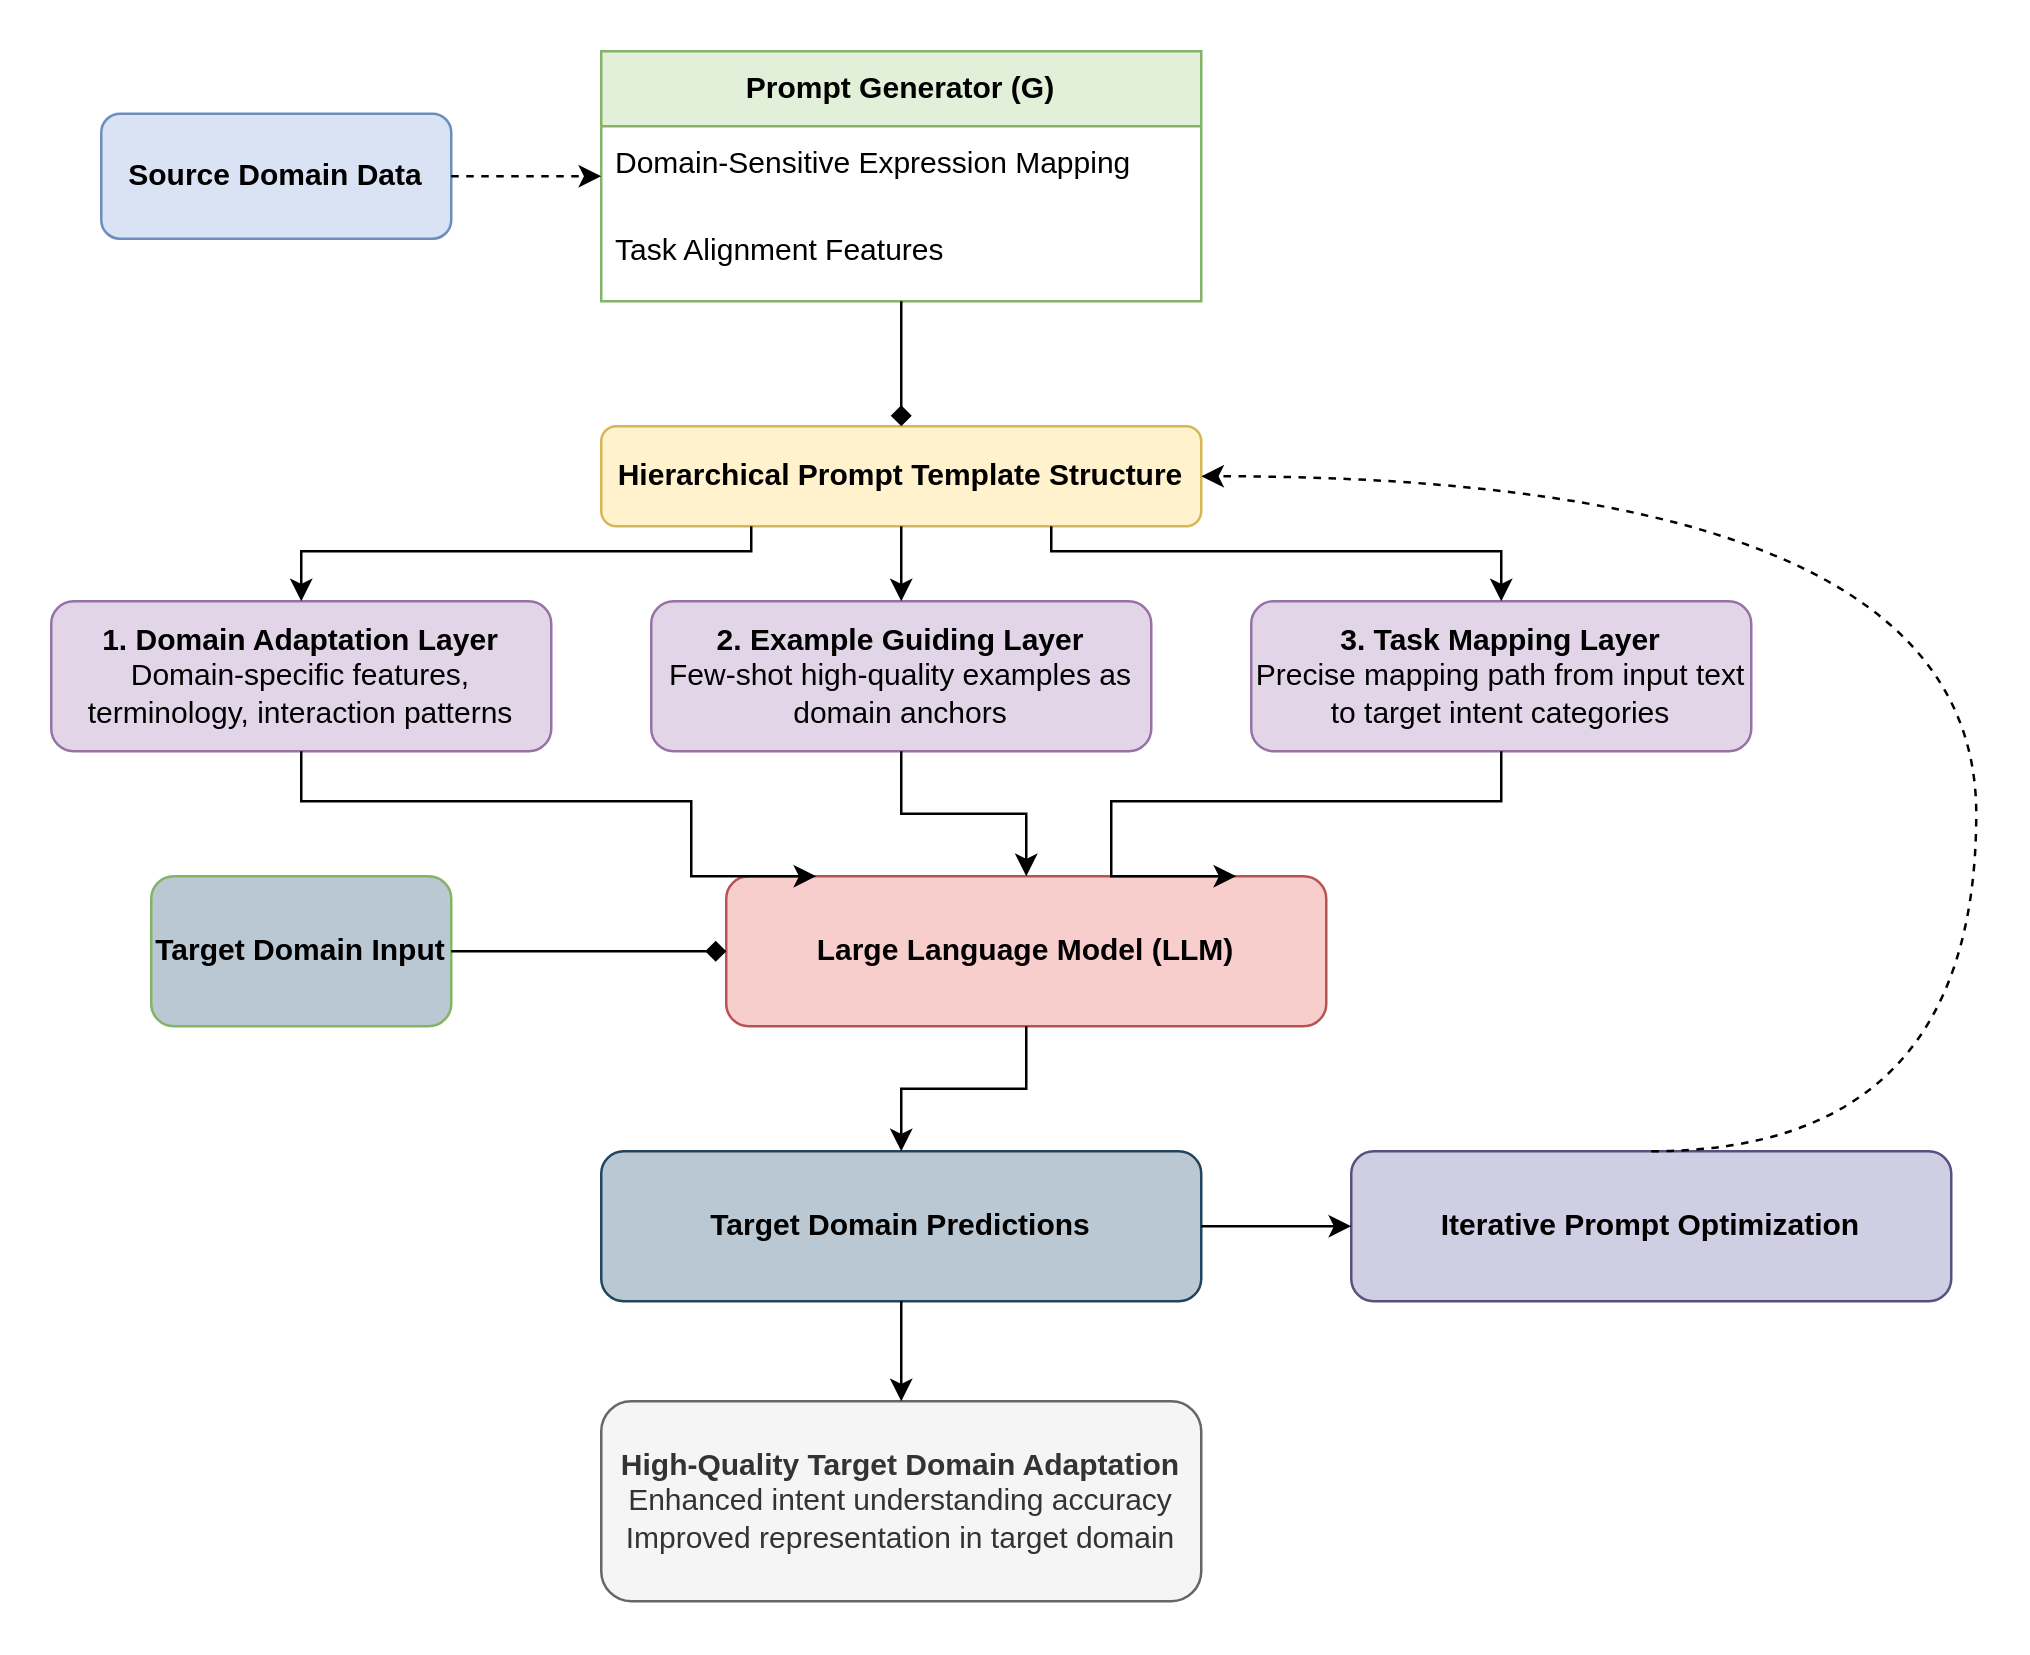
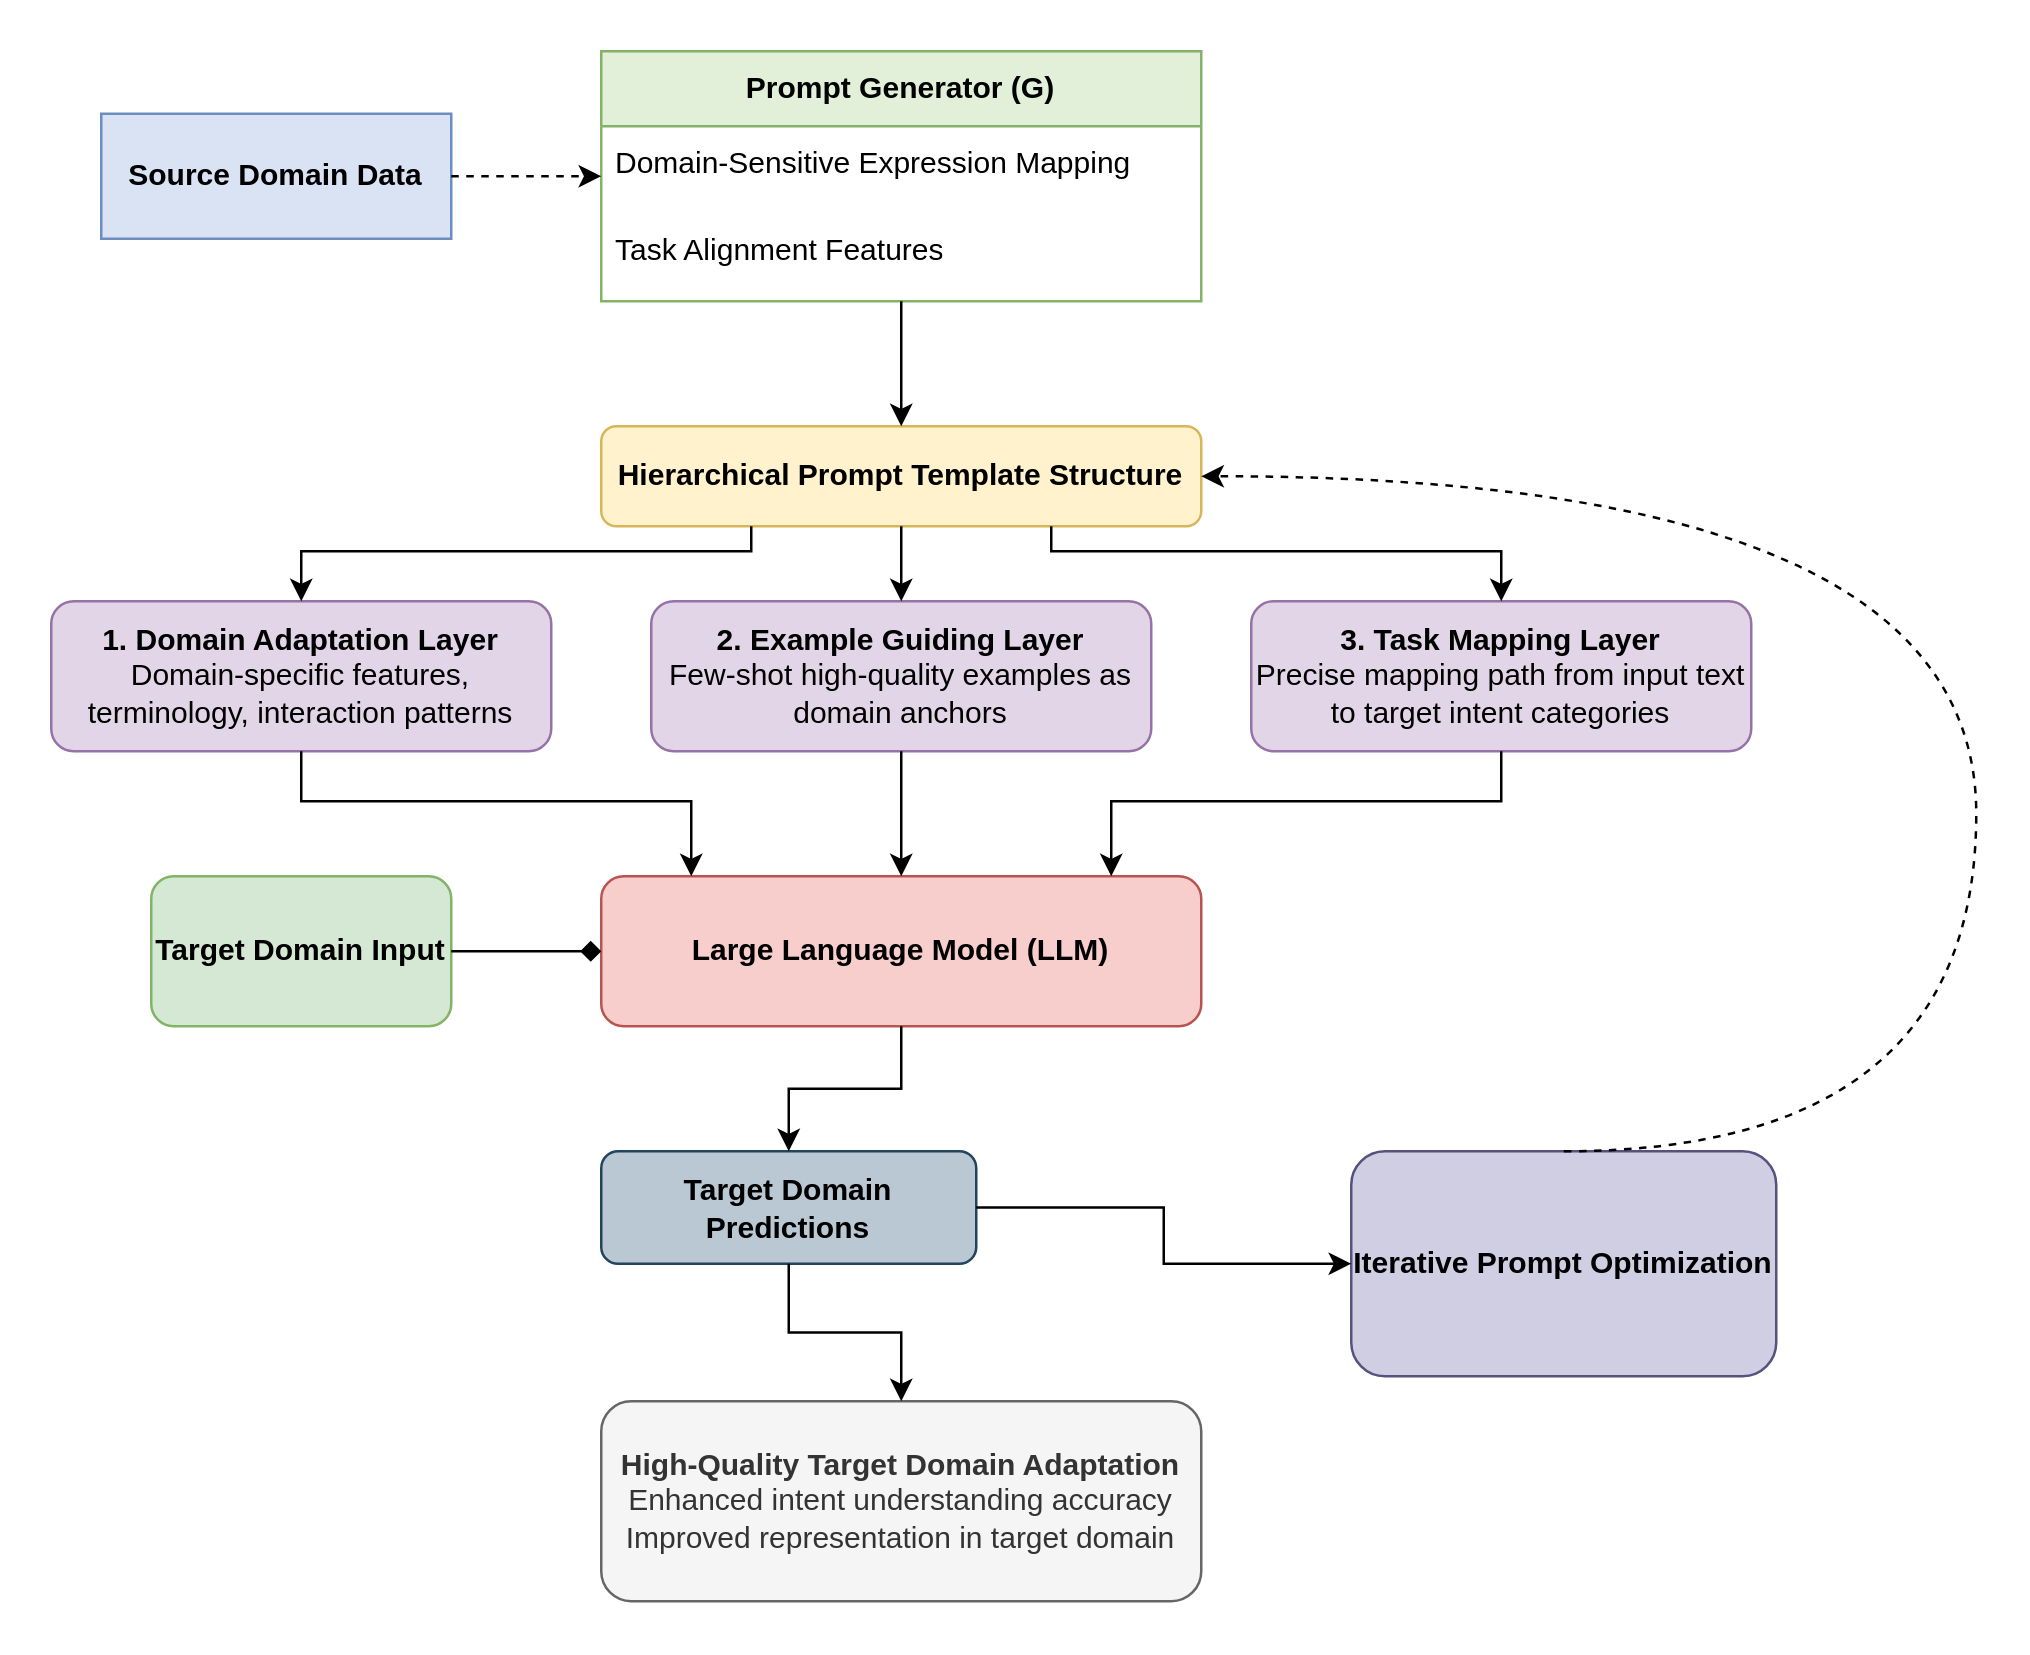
(276, 176) -> (276, 176)
(901, 406) -> (901, 407)
(301, 951) -> (301, 951)
(1026, 951) -> (901, 951)
(901, 1226) -> (789, 1208)
(1651, 1226) -> (1564, 1264)
